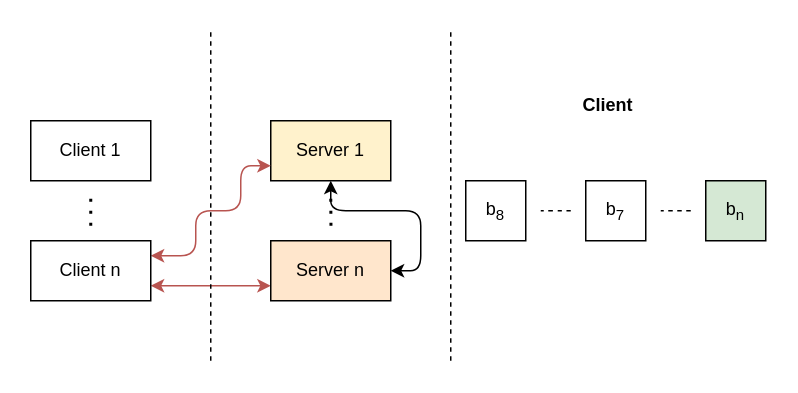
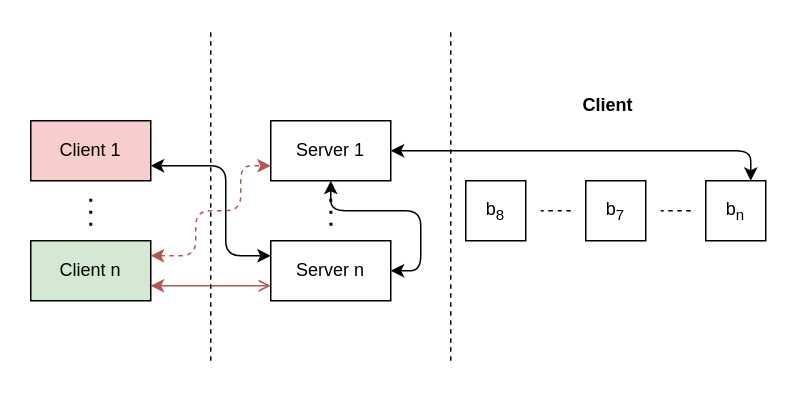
(91, 151) -> (91, 151)
(331, 151) -> (331, 151)
none -> (580, 151)
none -> (226, 196)
(212, 211) -> (212, 211)
(736, 211) -> (736, 211)
(91, 271) -> (91, 271)
(331, 271) -> (331, 271)
(259, 286) -> (261, 286)
